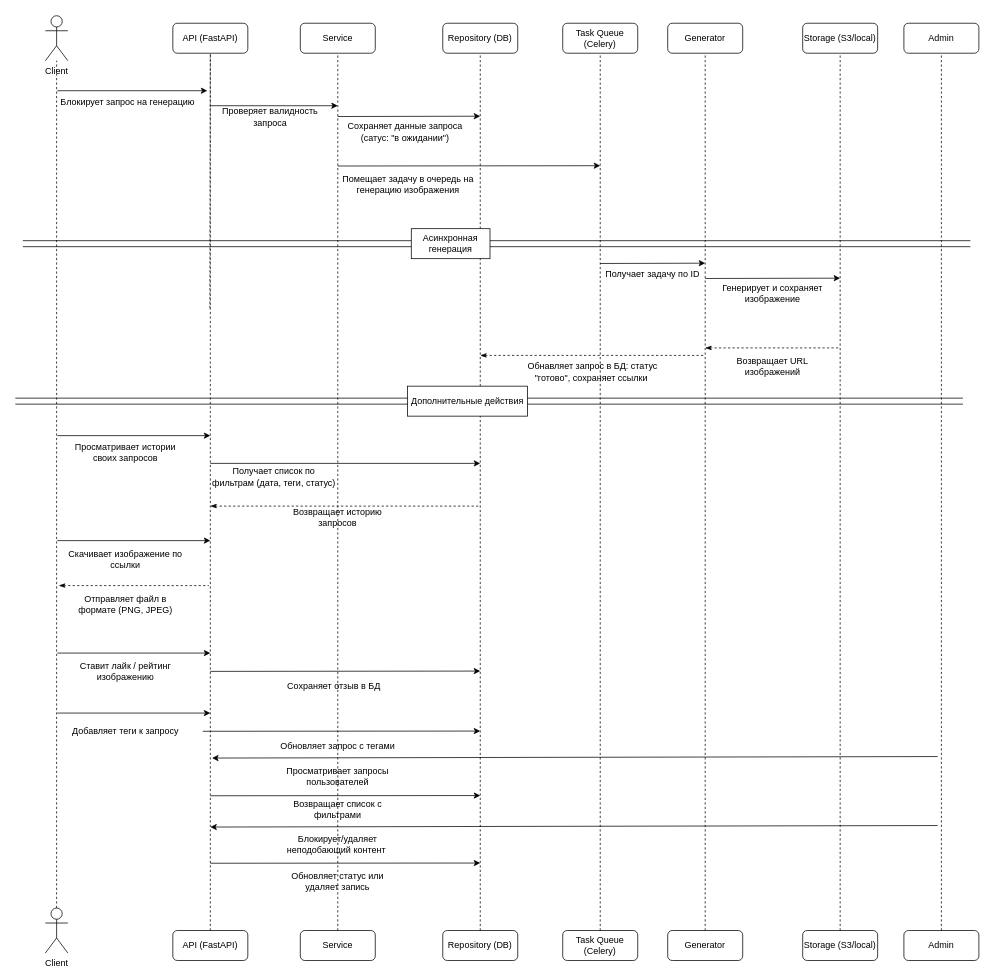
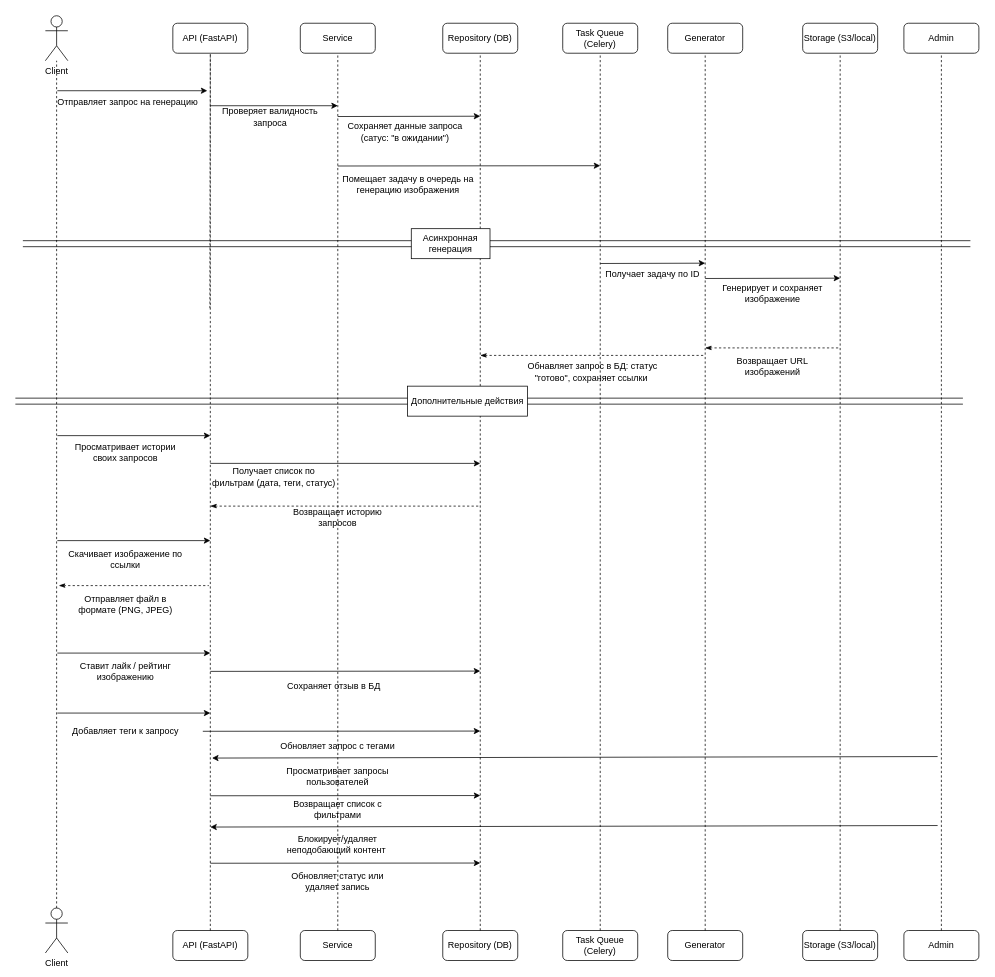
(128, 102) -> (128, 102)
